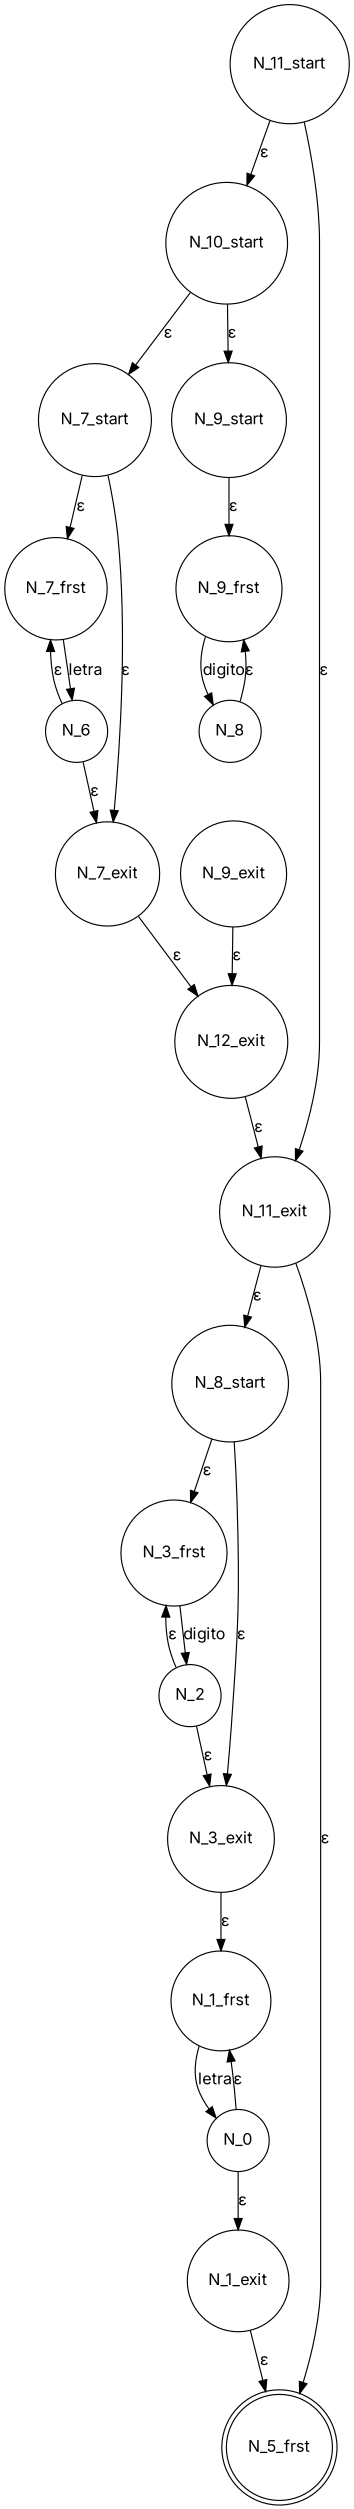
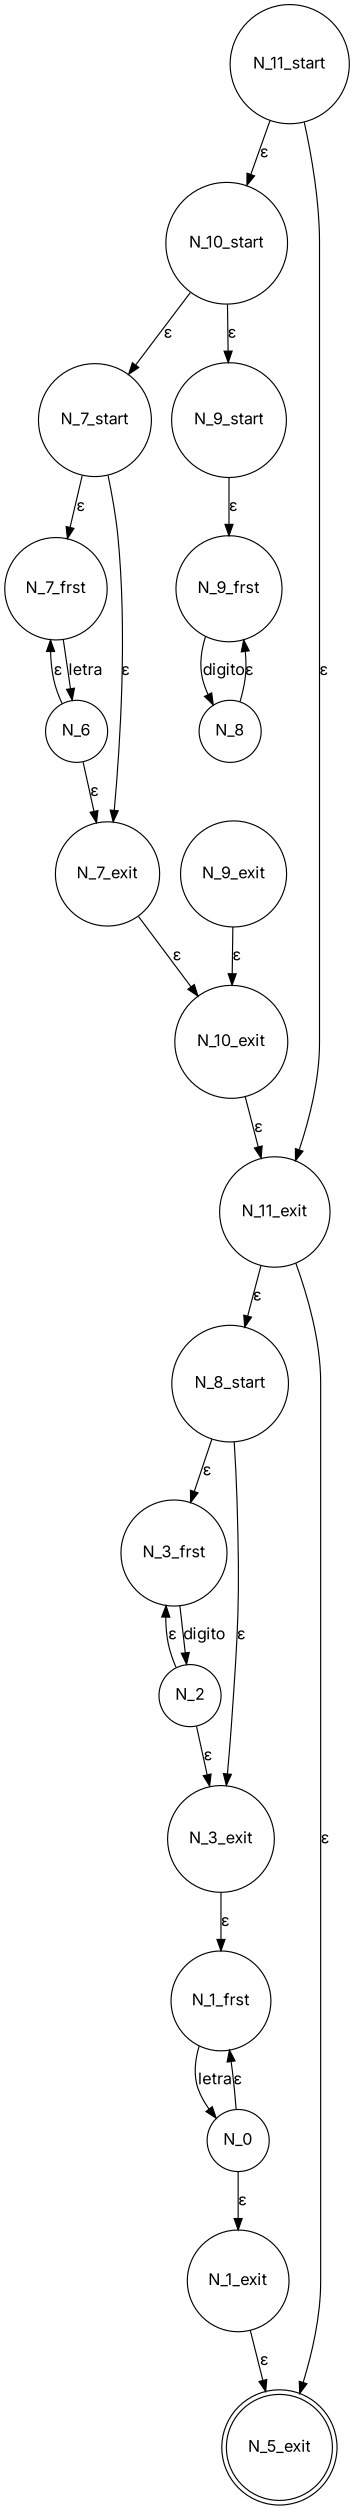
(231, 1042) -> (231, 1042)
(279, 2447) -> (279, 2447)
